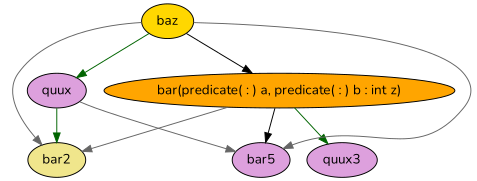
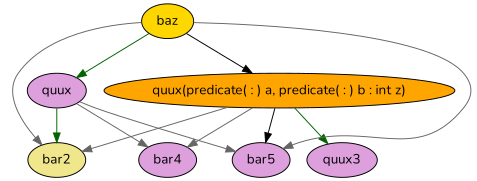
(279, 91) -> (279, 91)
none -> (168, 160)
